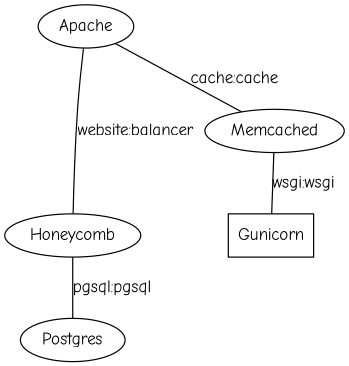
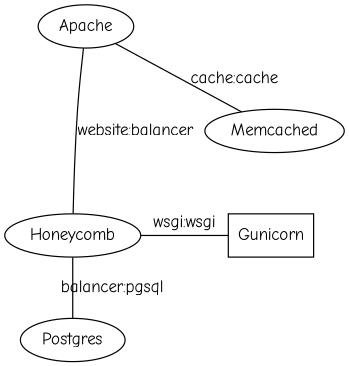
(273, 183) -> (185, 235)
(112, 288) -> (112, 288)
